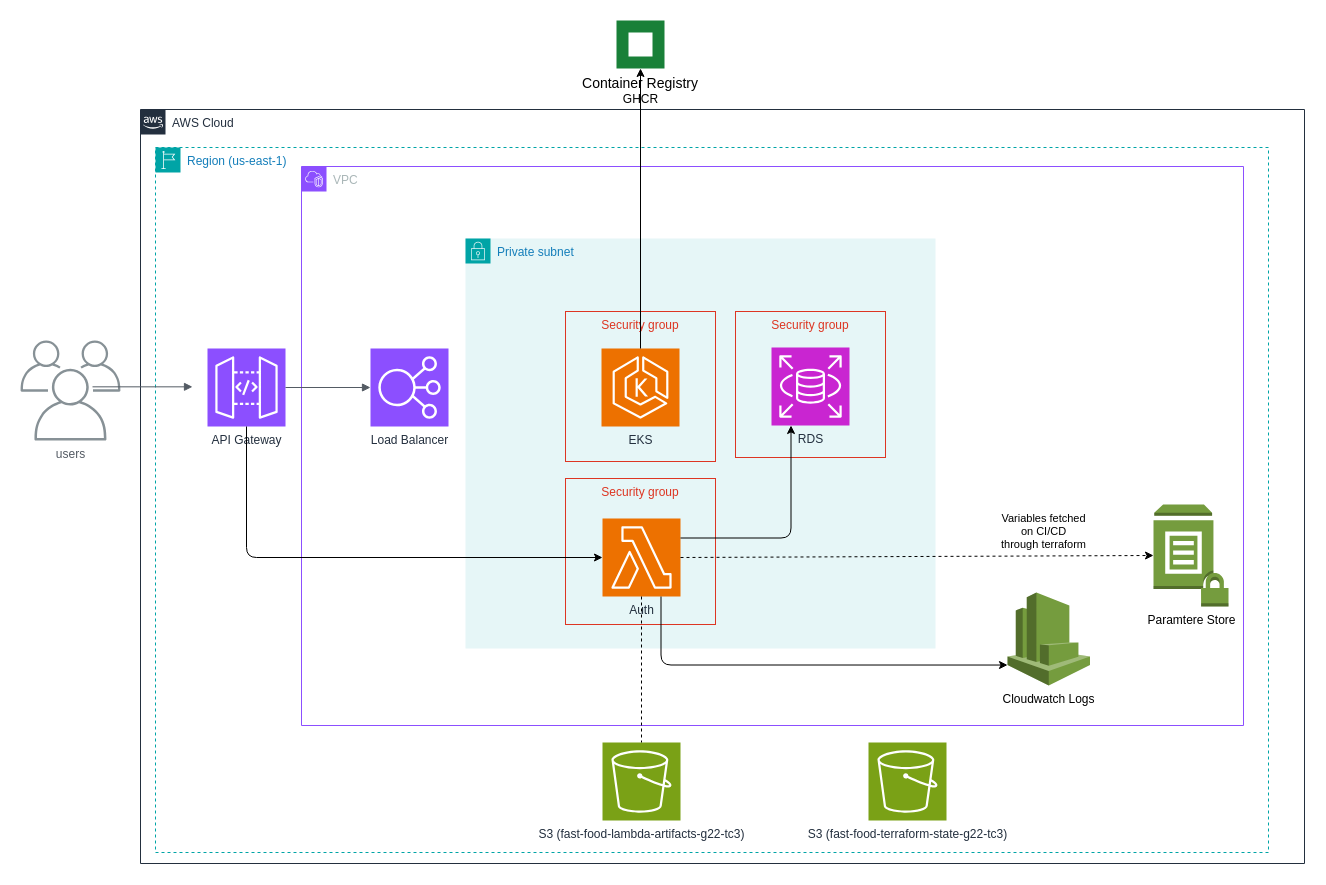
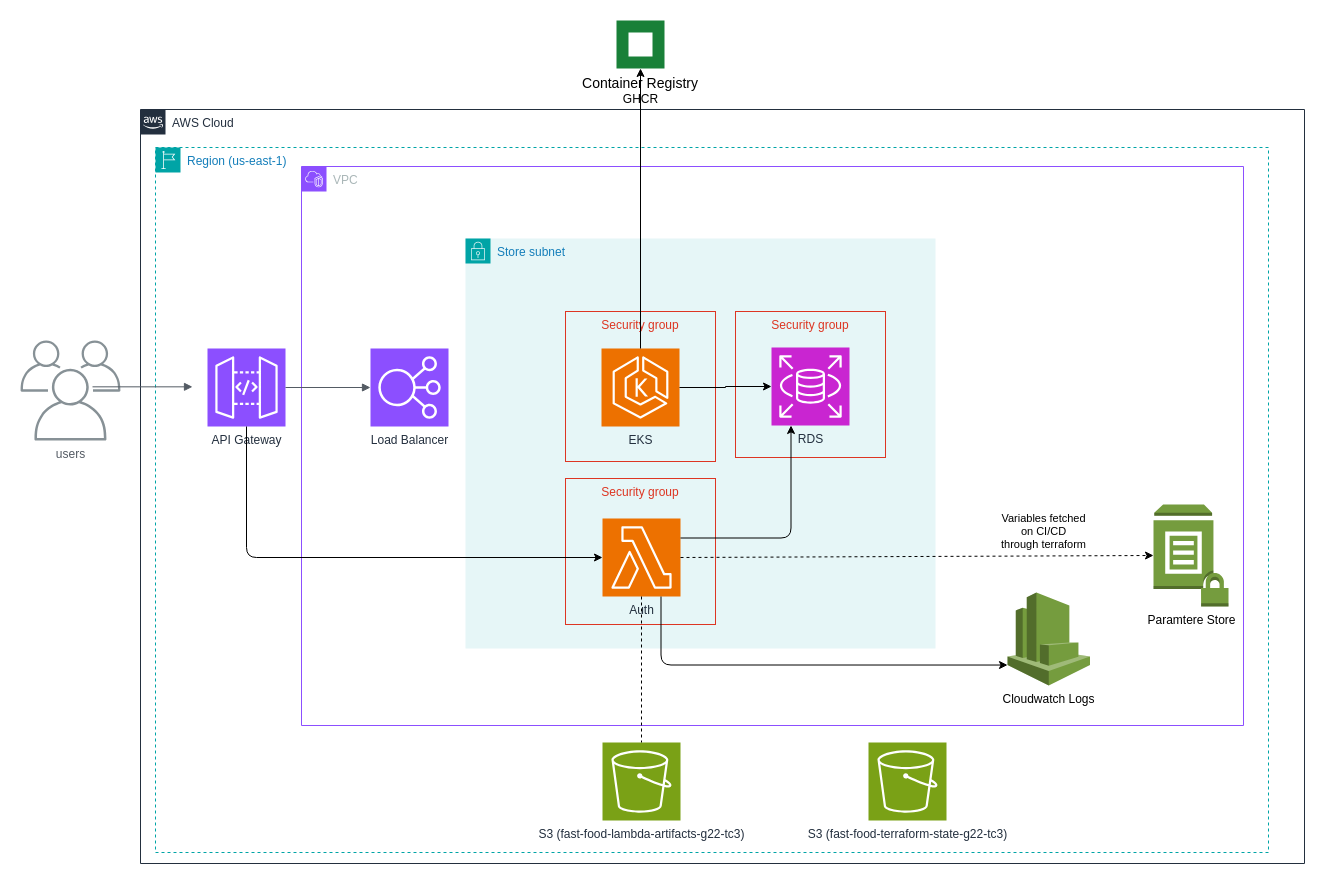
(541, 253) -> (536, 253)
none -> (723, 388)
